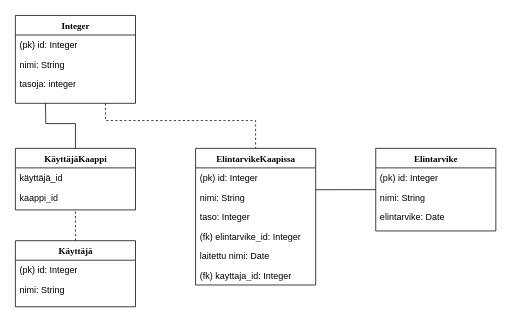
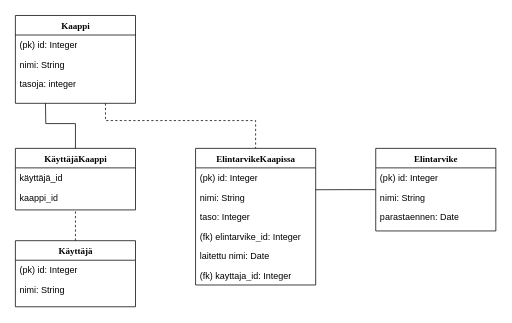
(76, 26) -> (76, 26)
(417, 217) -> (423, 217)
